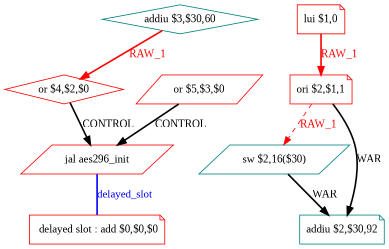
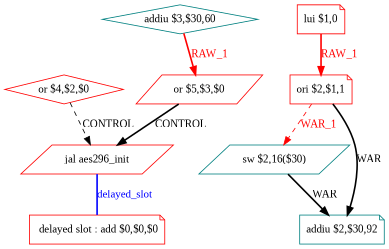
(125, 53) -> (189, 50)
(78, 120) -> (78, 120)
(319, 124) -> (319, 124)
